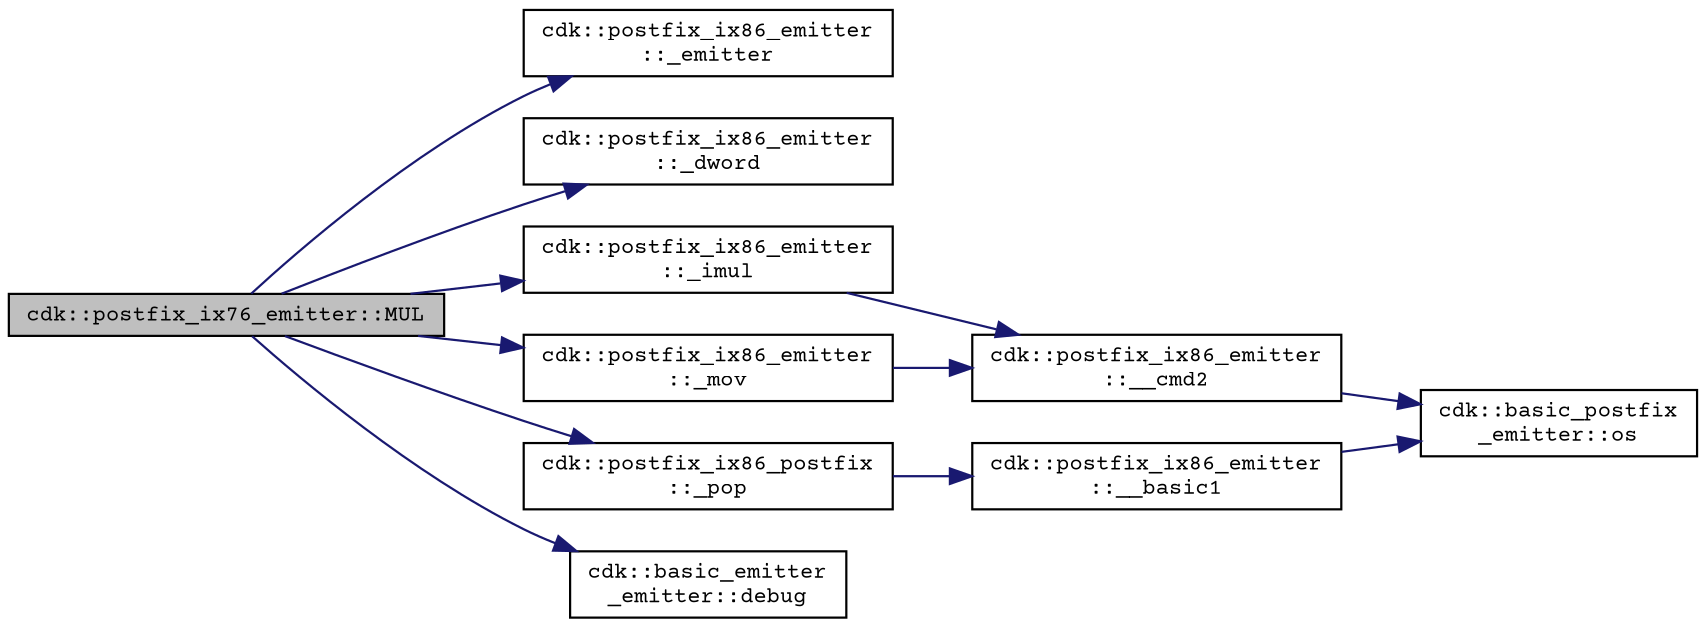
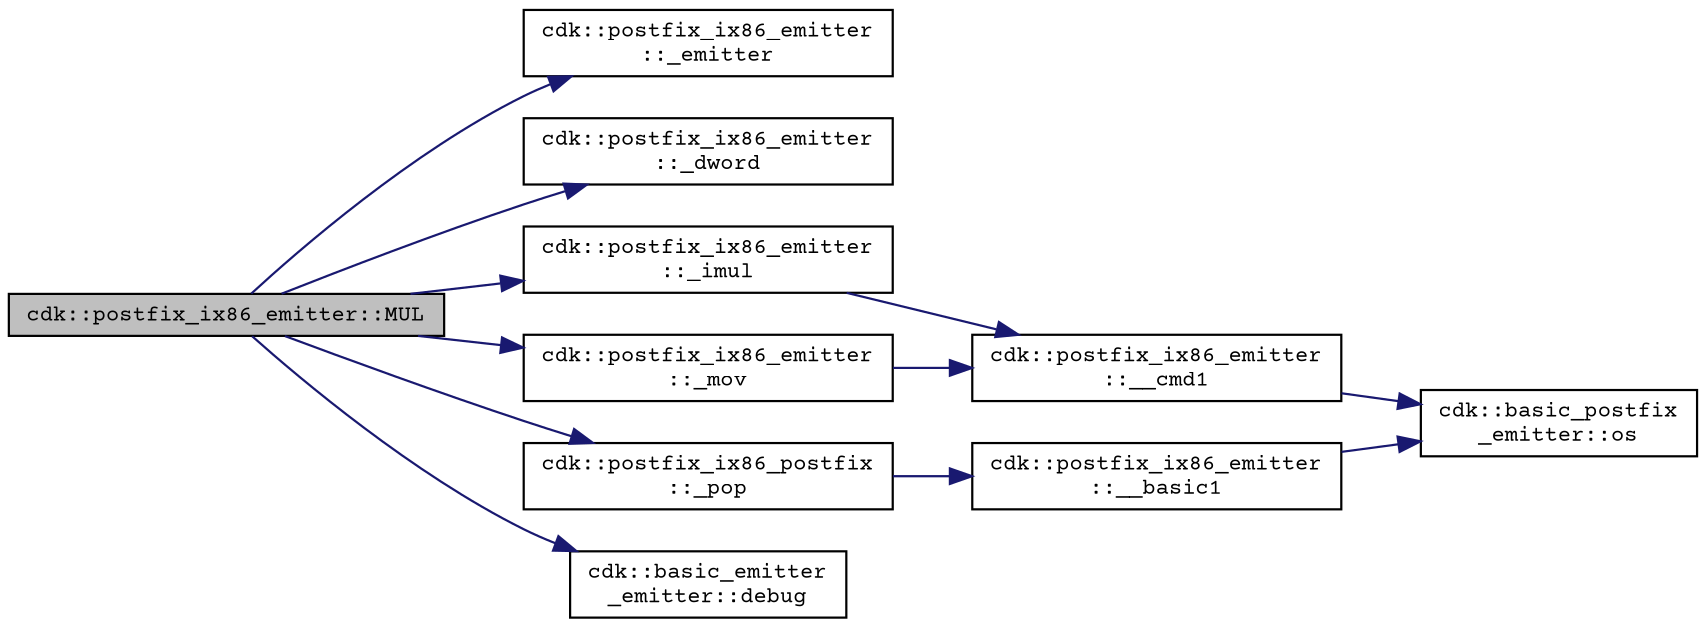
(226, 315) -> (226, 315)
(1157, 368) -> (1157, 368)
